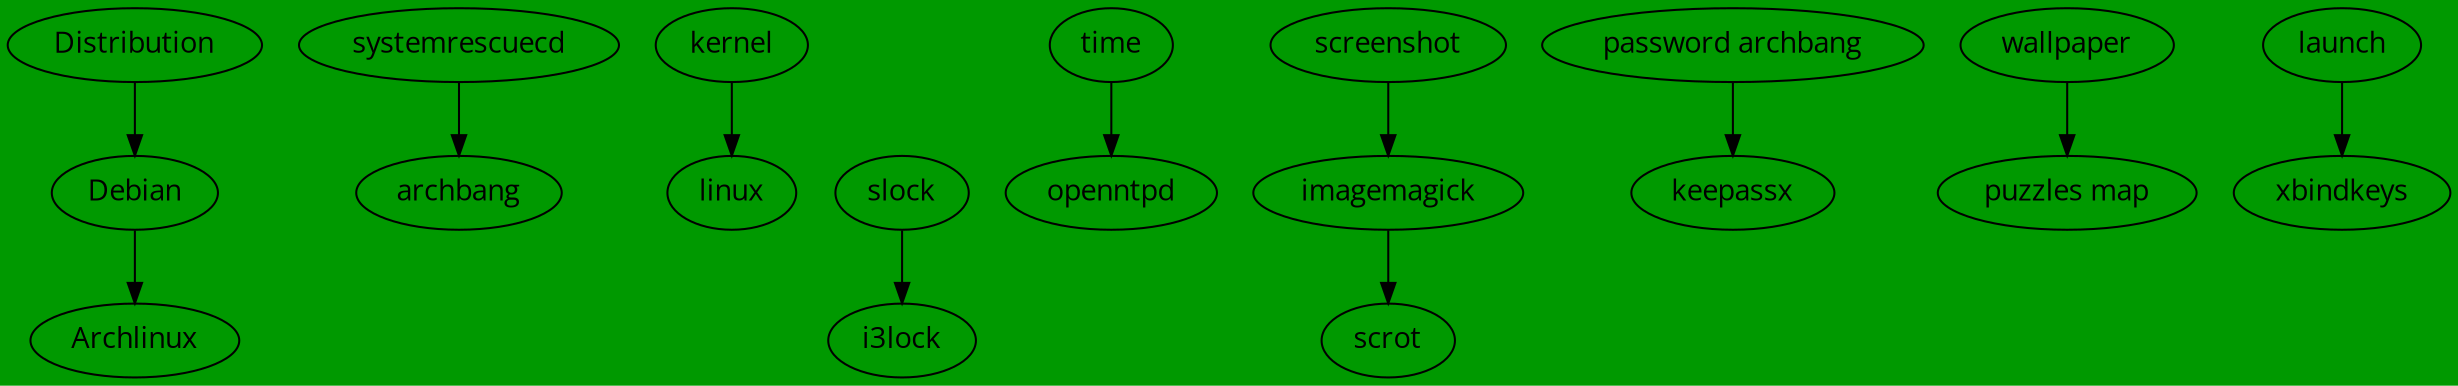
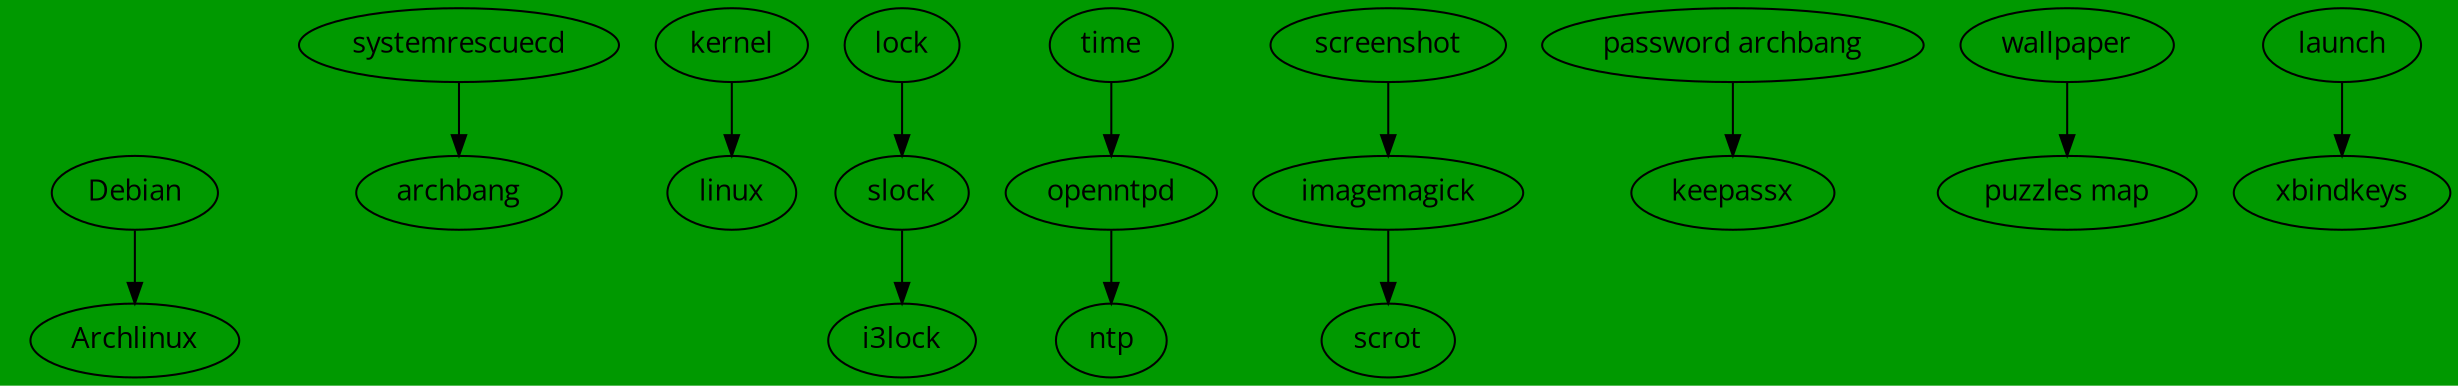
(135, 45) -> none
none -> (902, 45)
none -> (1111, 341)
